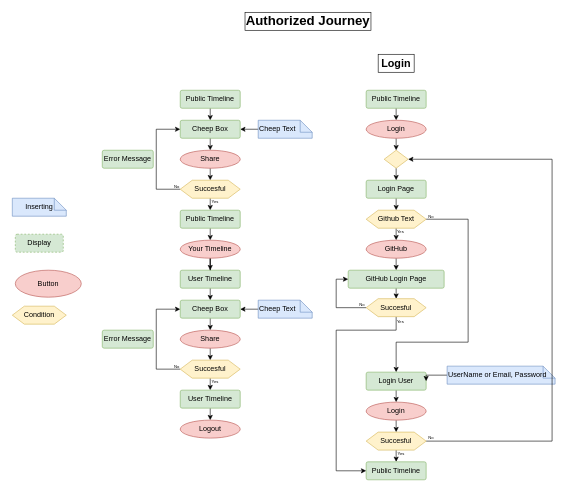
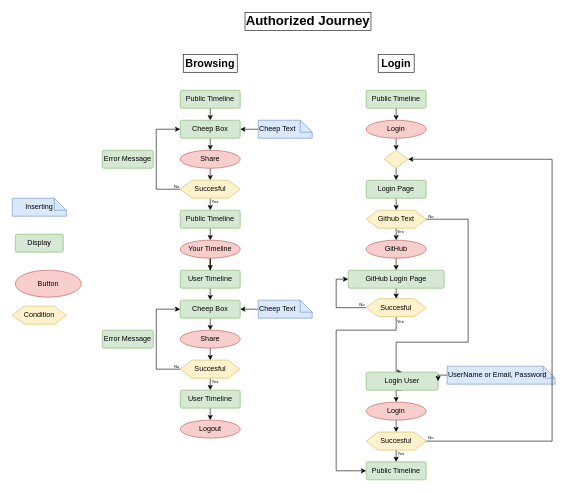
none -> (210, 63)
(39, 243) -> (39, 243)
(396, 381) -> (402, 381)
